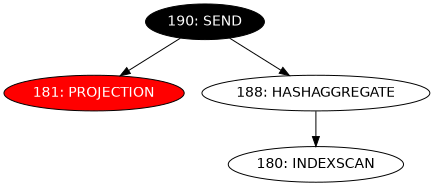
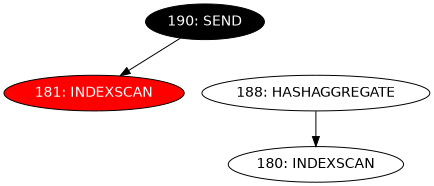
(255, 54) -> none
(94, 93) -> (94, 93)
